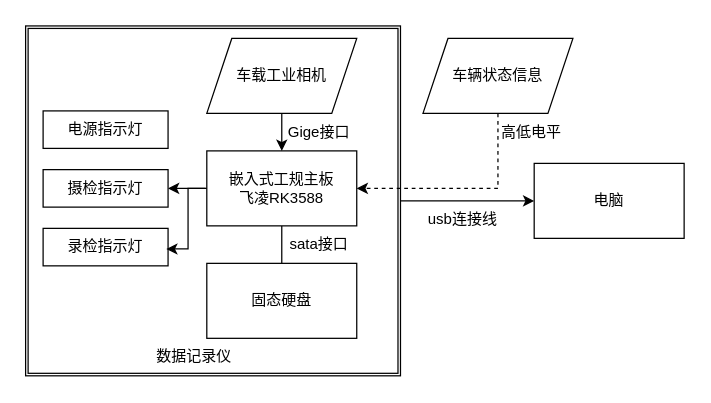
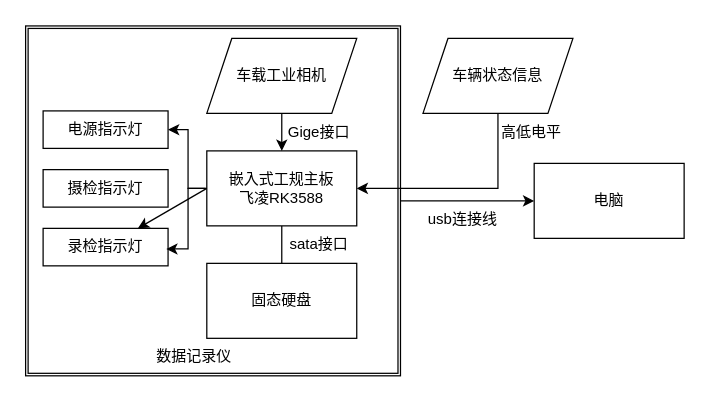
none -> (188, 152)
(181, 188) -> (176, 206)
(468, 188) -> (468, 188)
